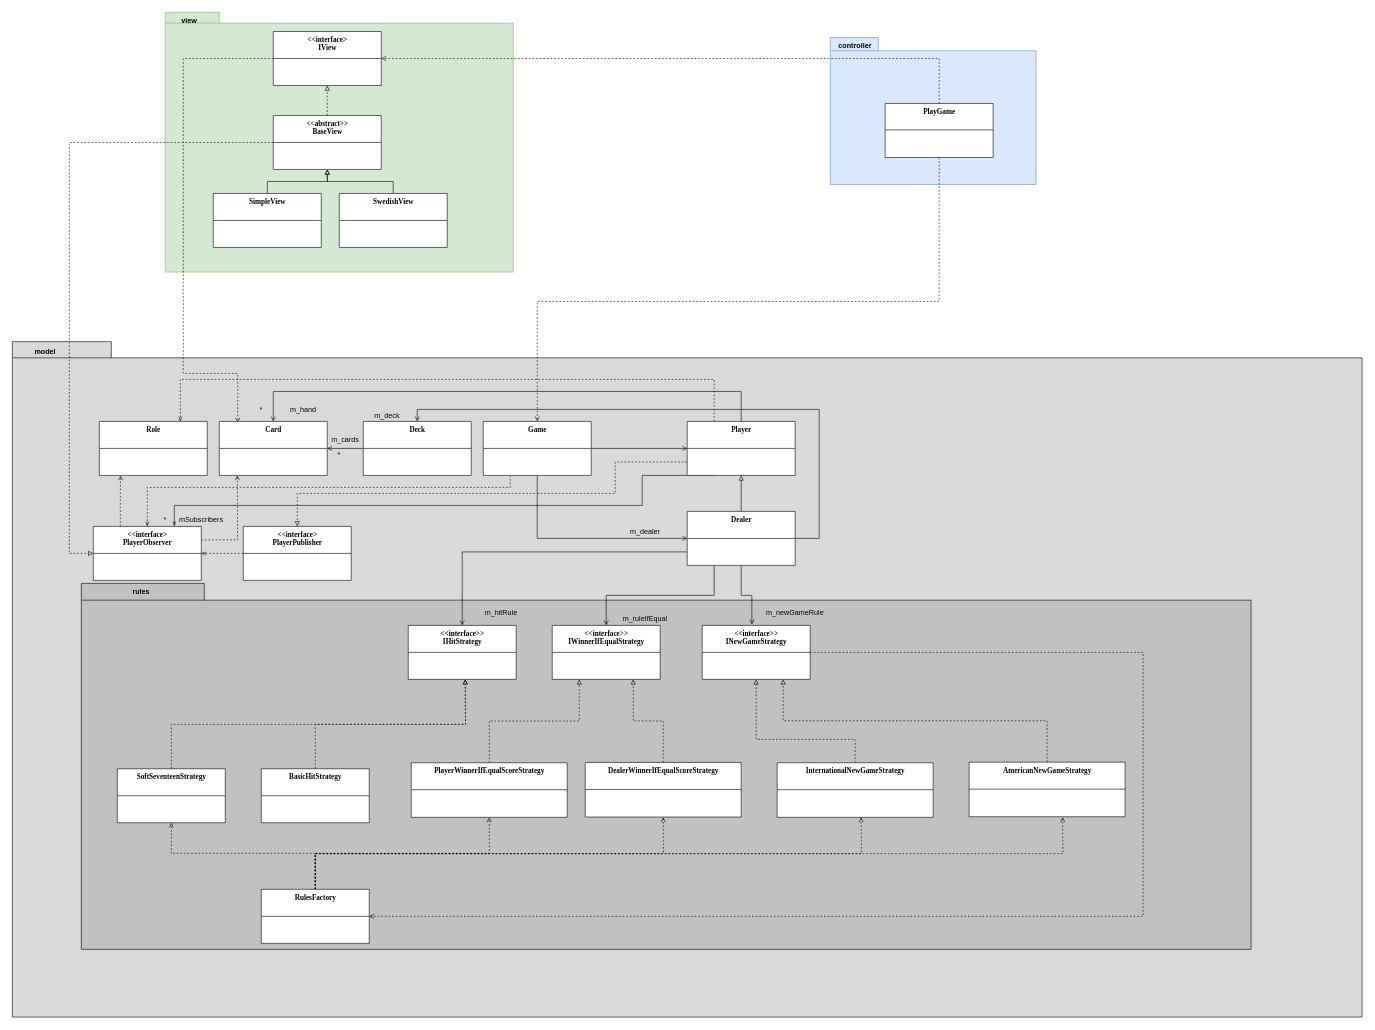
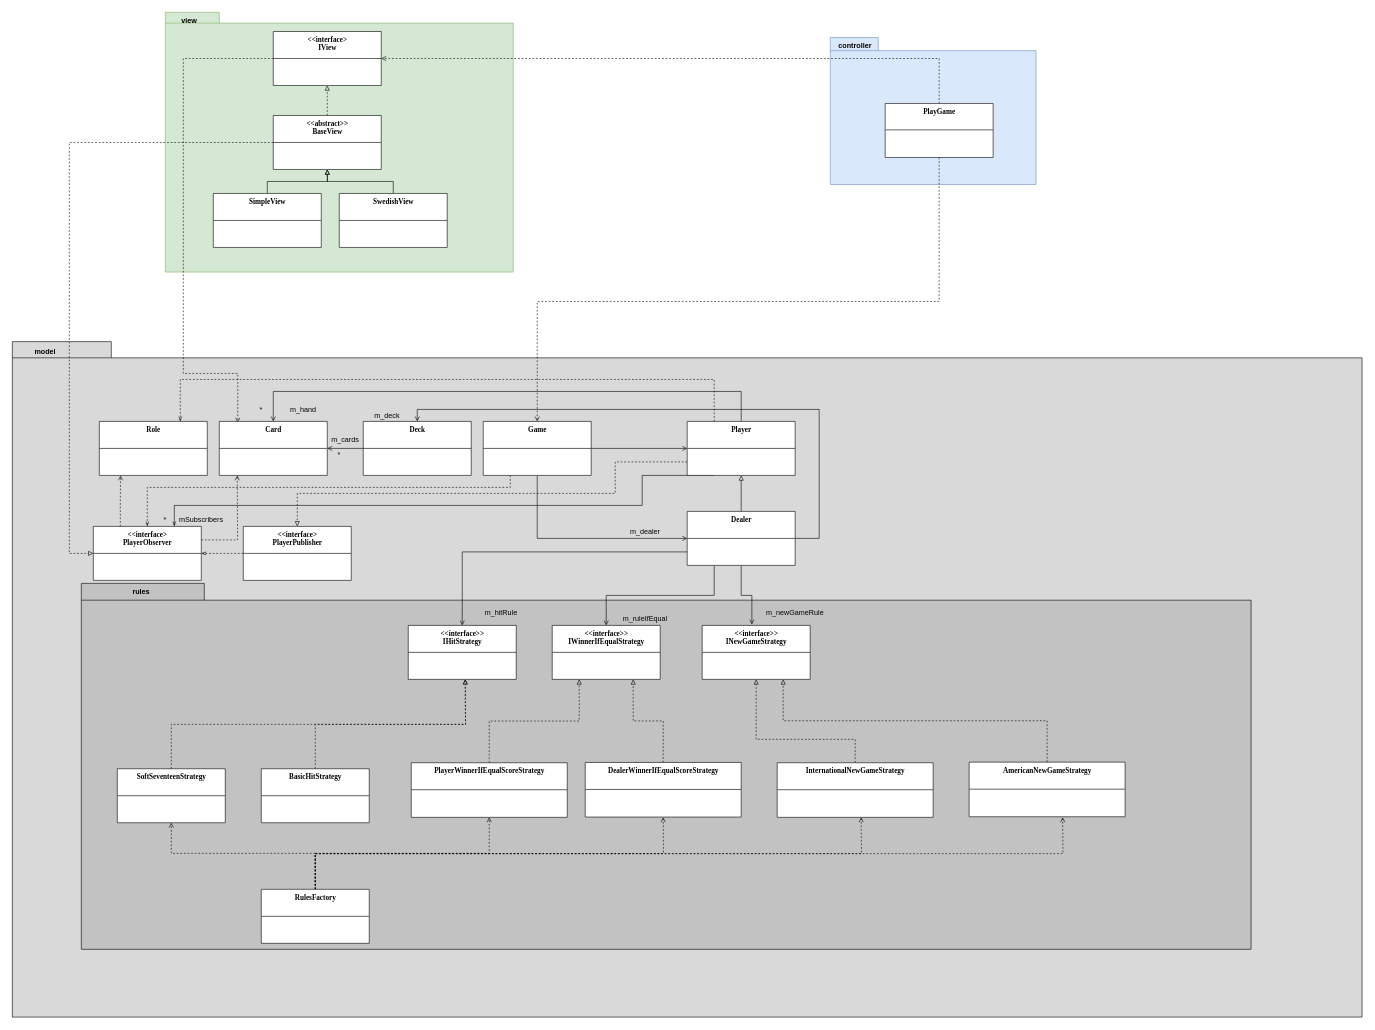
(759, 917) -> none
